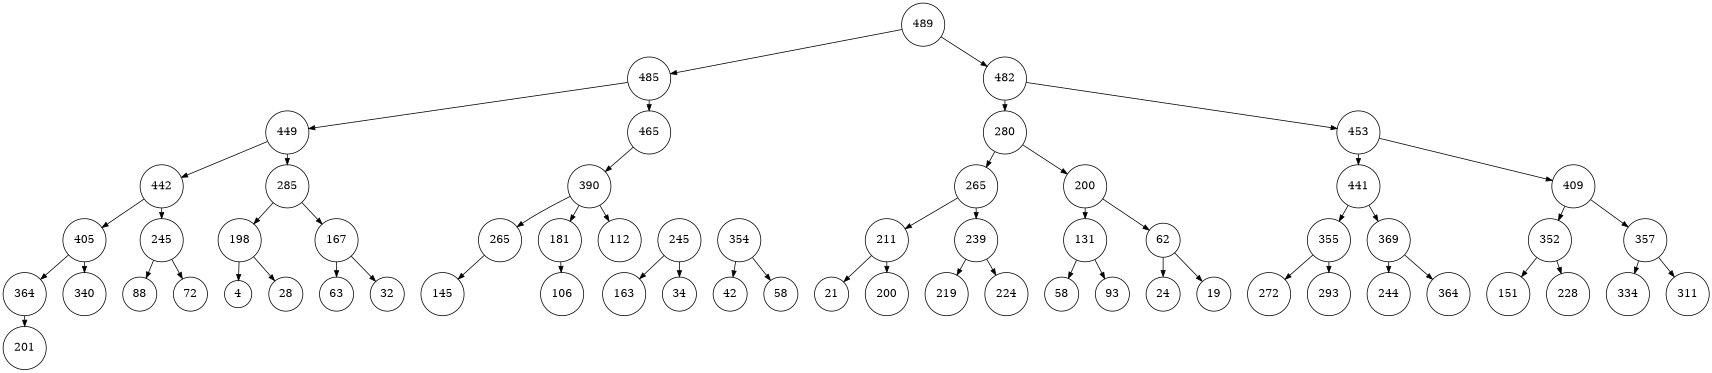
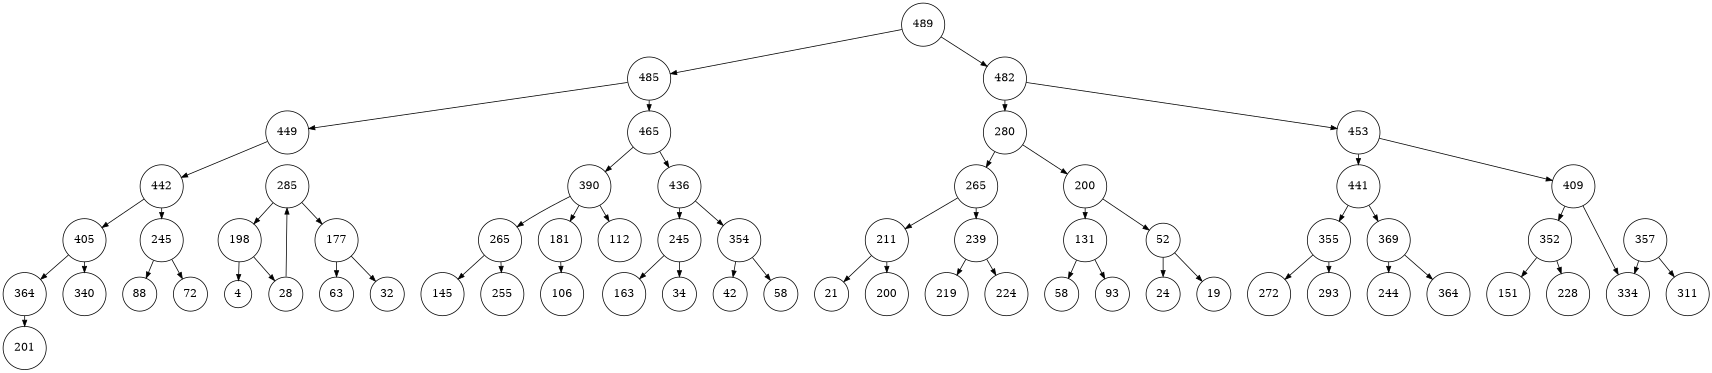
(287, 156) -> (287, 245)
none -> (679, 186)
(1607, 212) -> (1599, 237)
(337, 240) -> (337, 240)
(1163, 240) -> (1163, 240)
none -> (502, 294)
